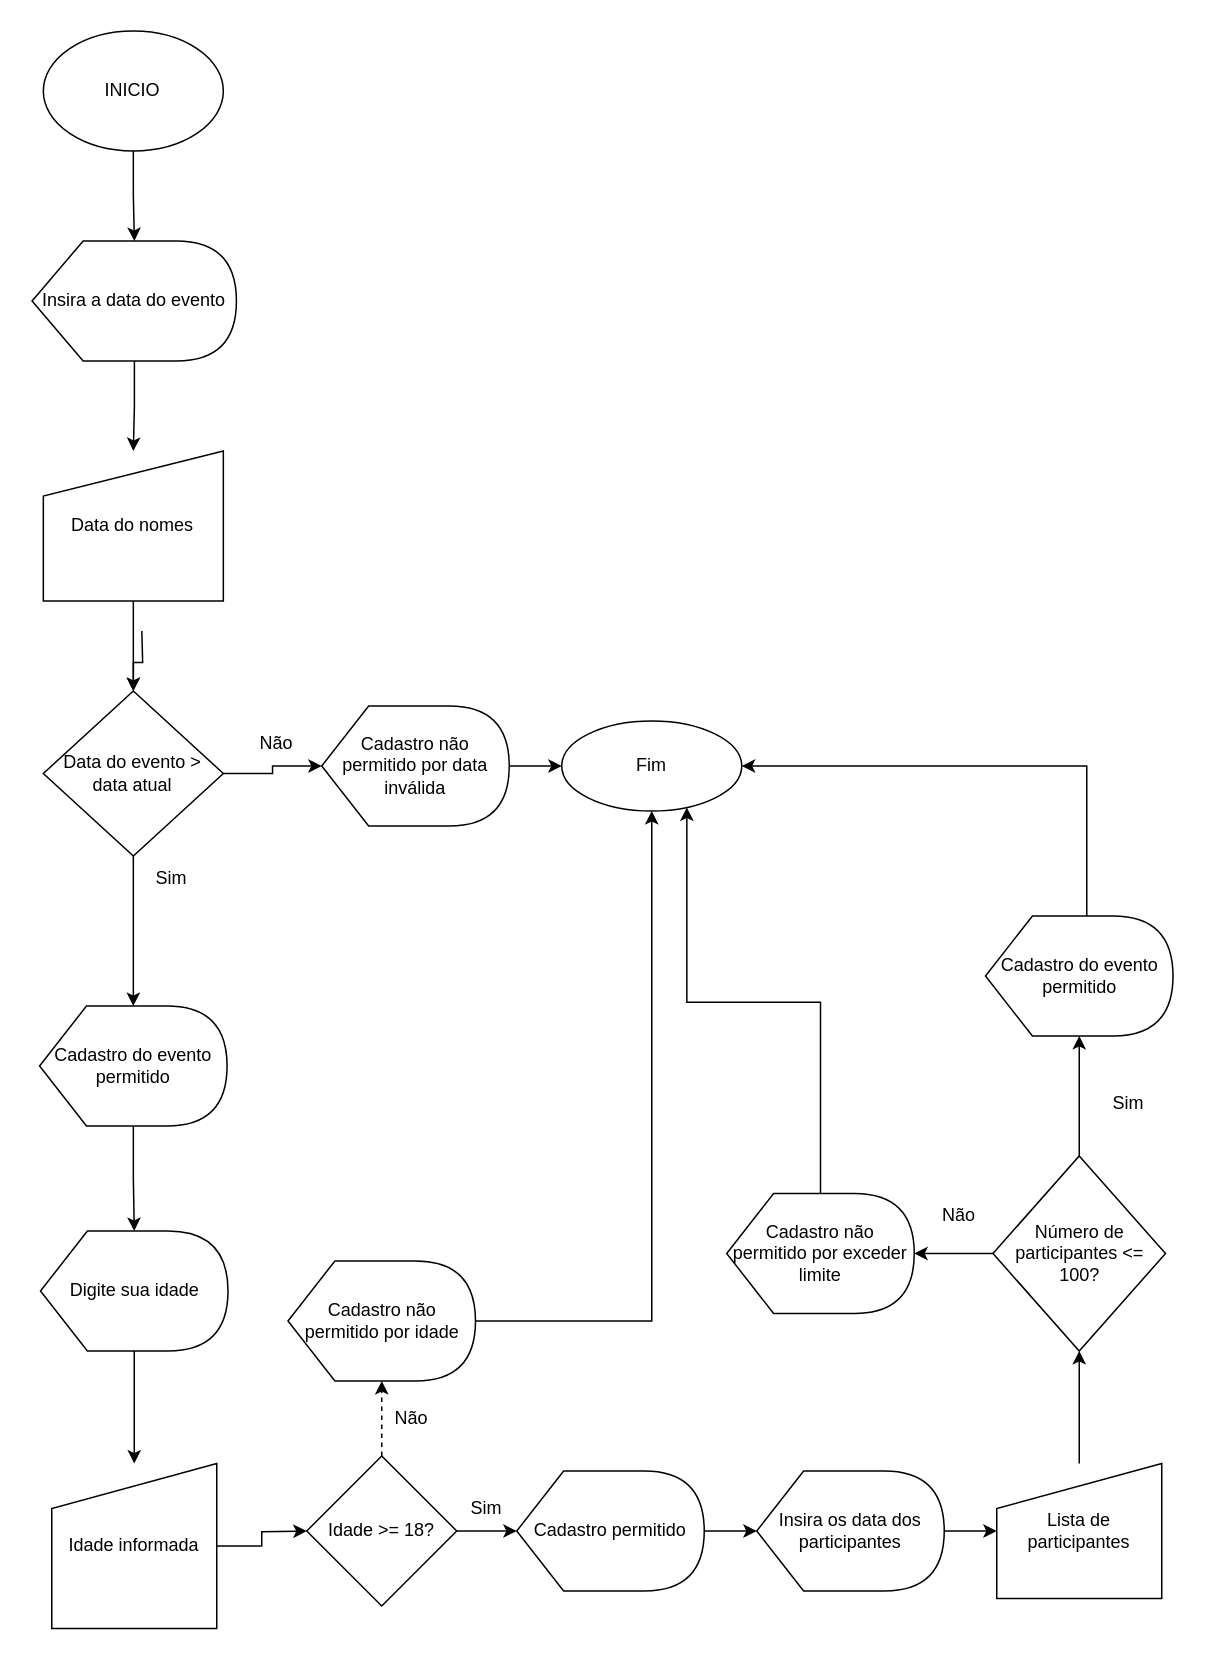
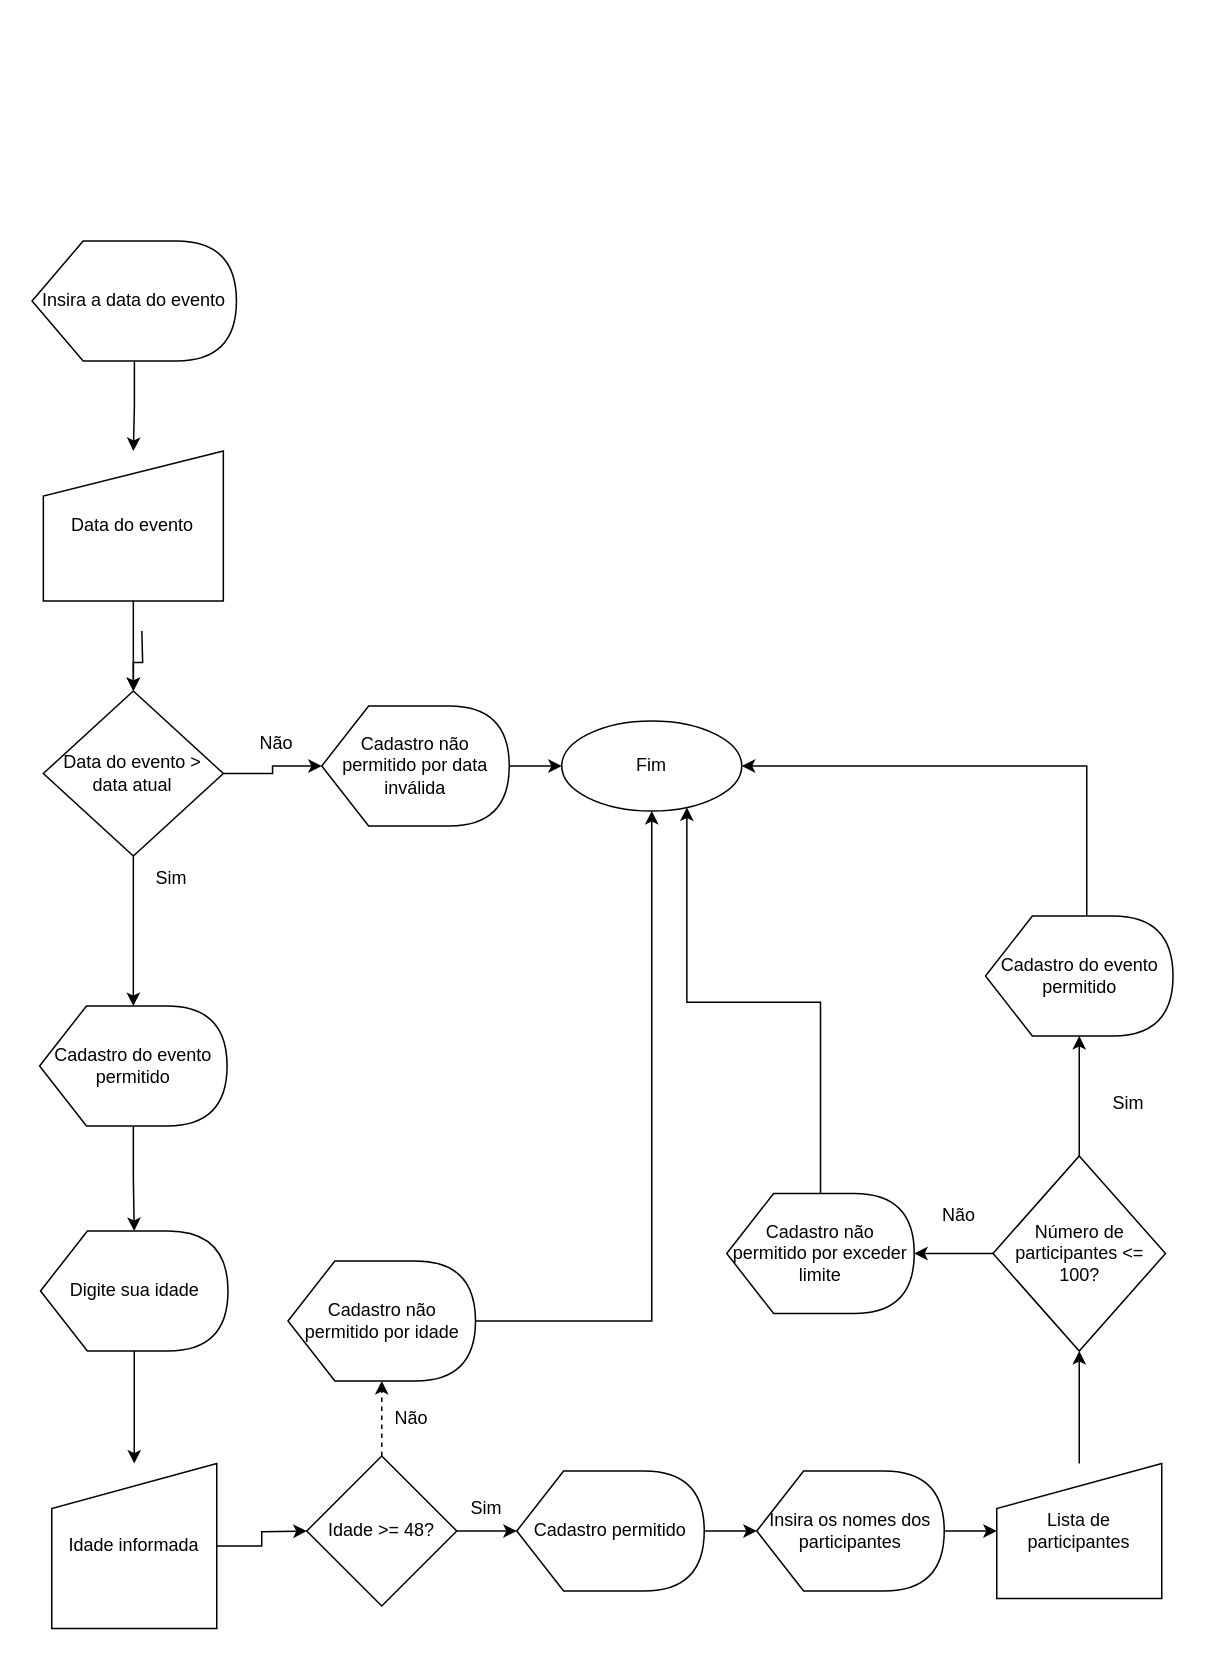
(133, 91) -> none
(133, 191) -> none
(133, 526) -> (133, 526)
(382, 1531) -> (382, 1531)
(851, 1531) -> (851, 1531)
